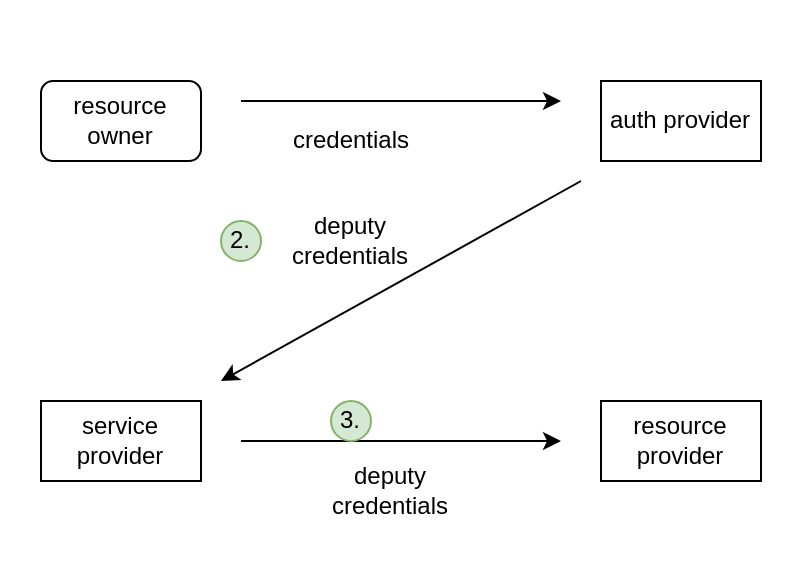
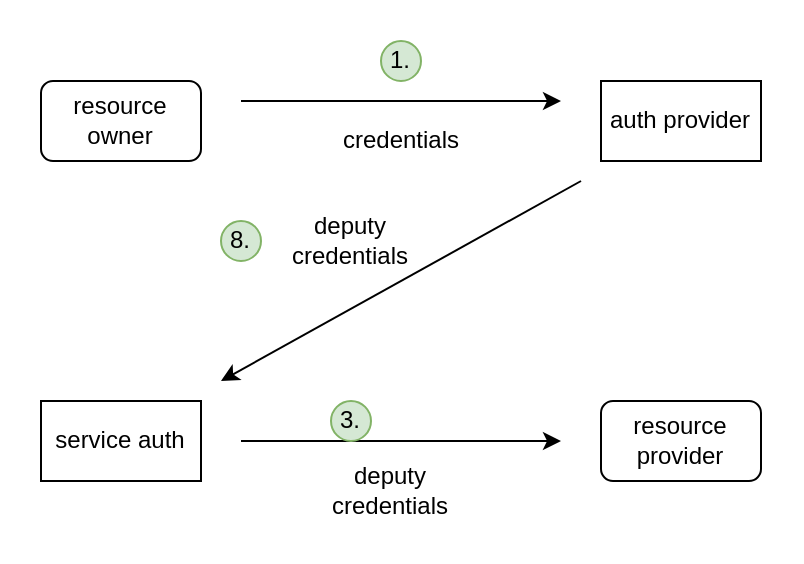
none -> (401, 61)
(351, 141) -> (401, 141)
(241, 241) -> (241, 241)
(121, 441) -> (121, 441)
(681, 441) -> (681, 441)
